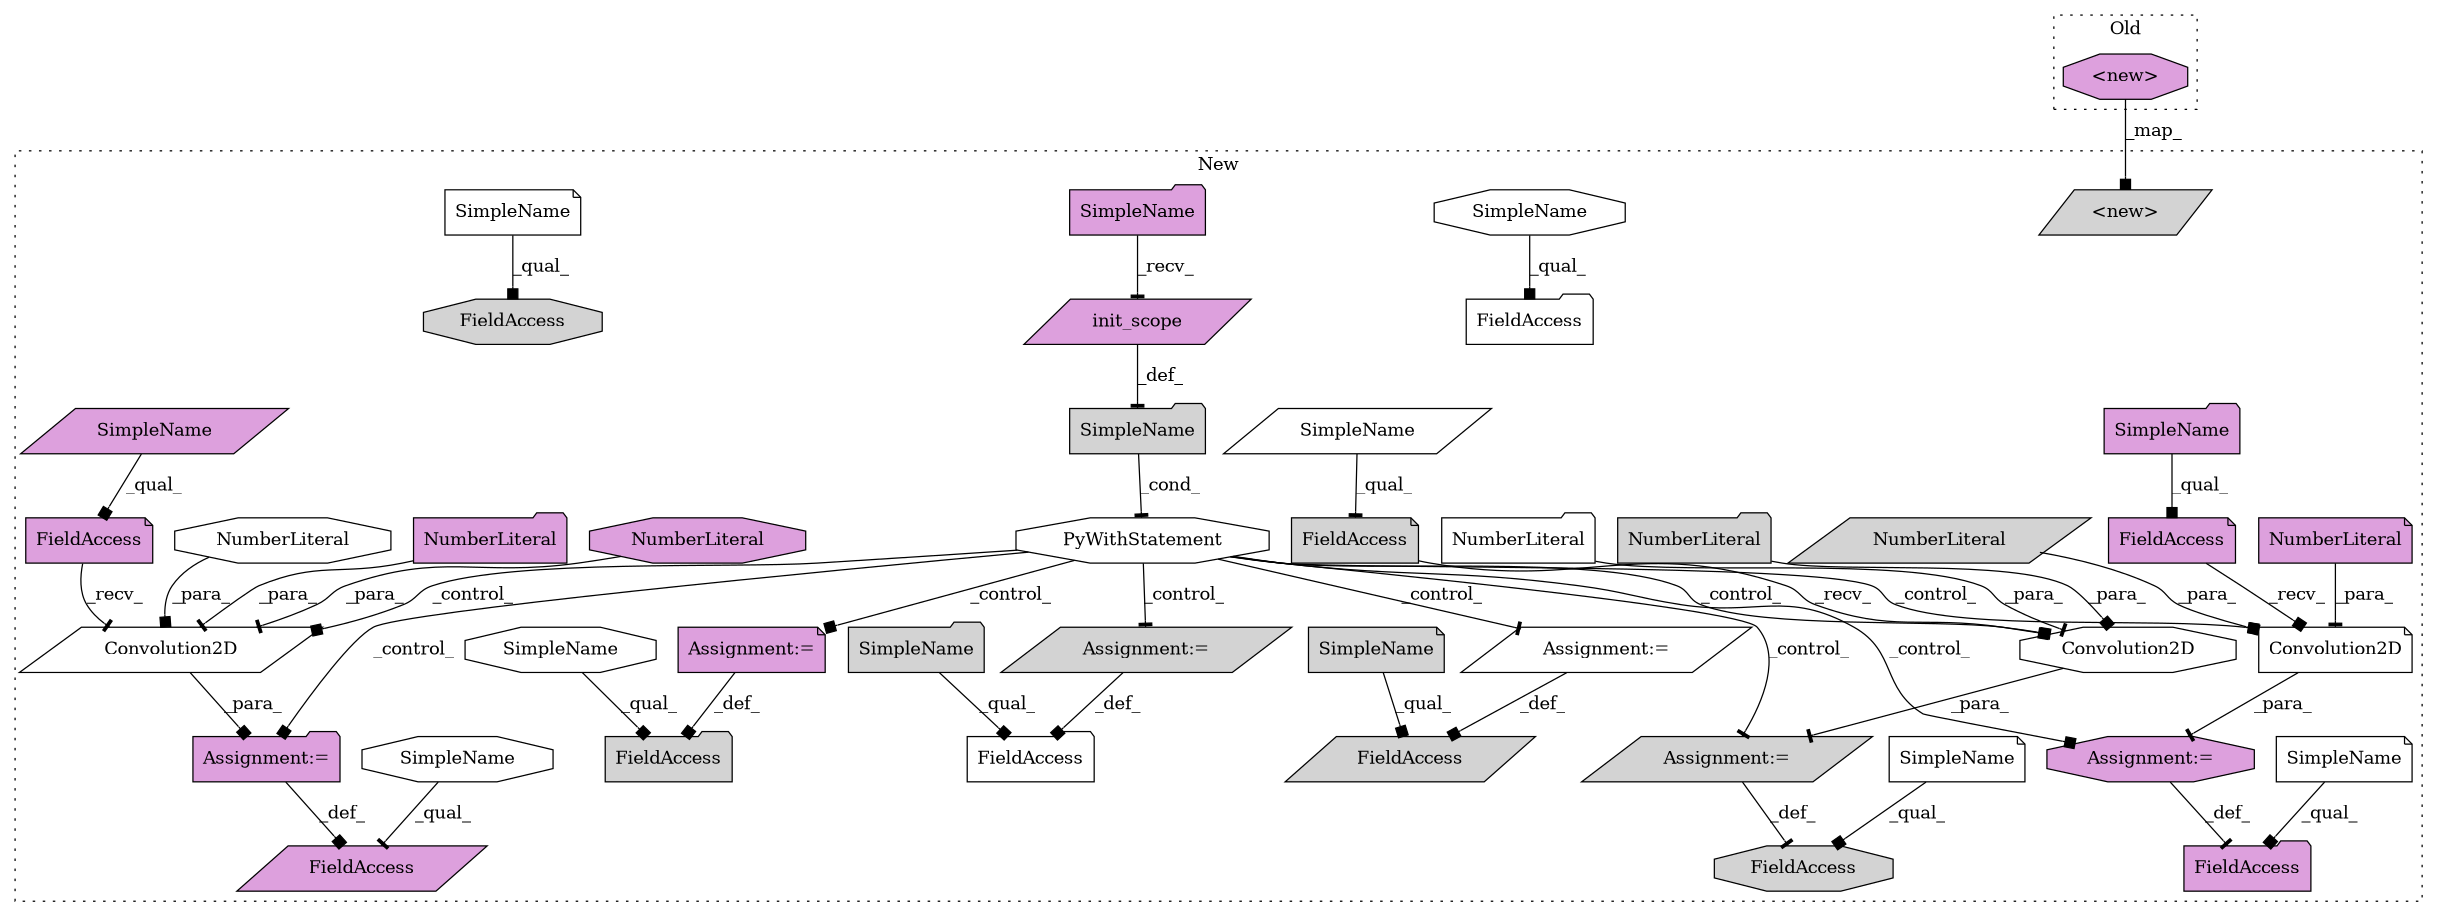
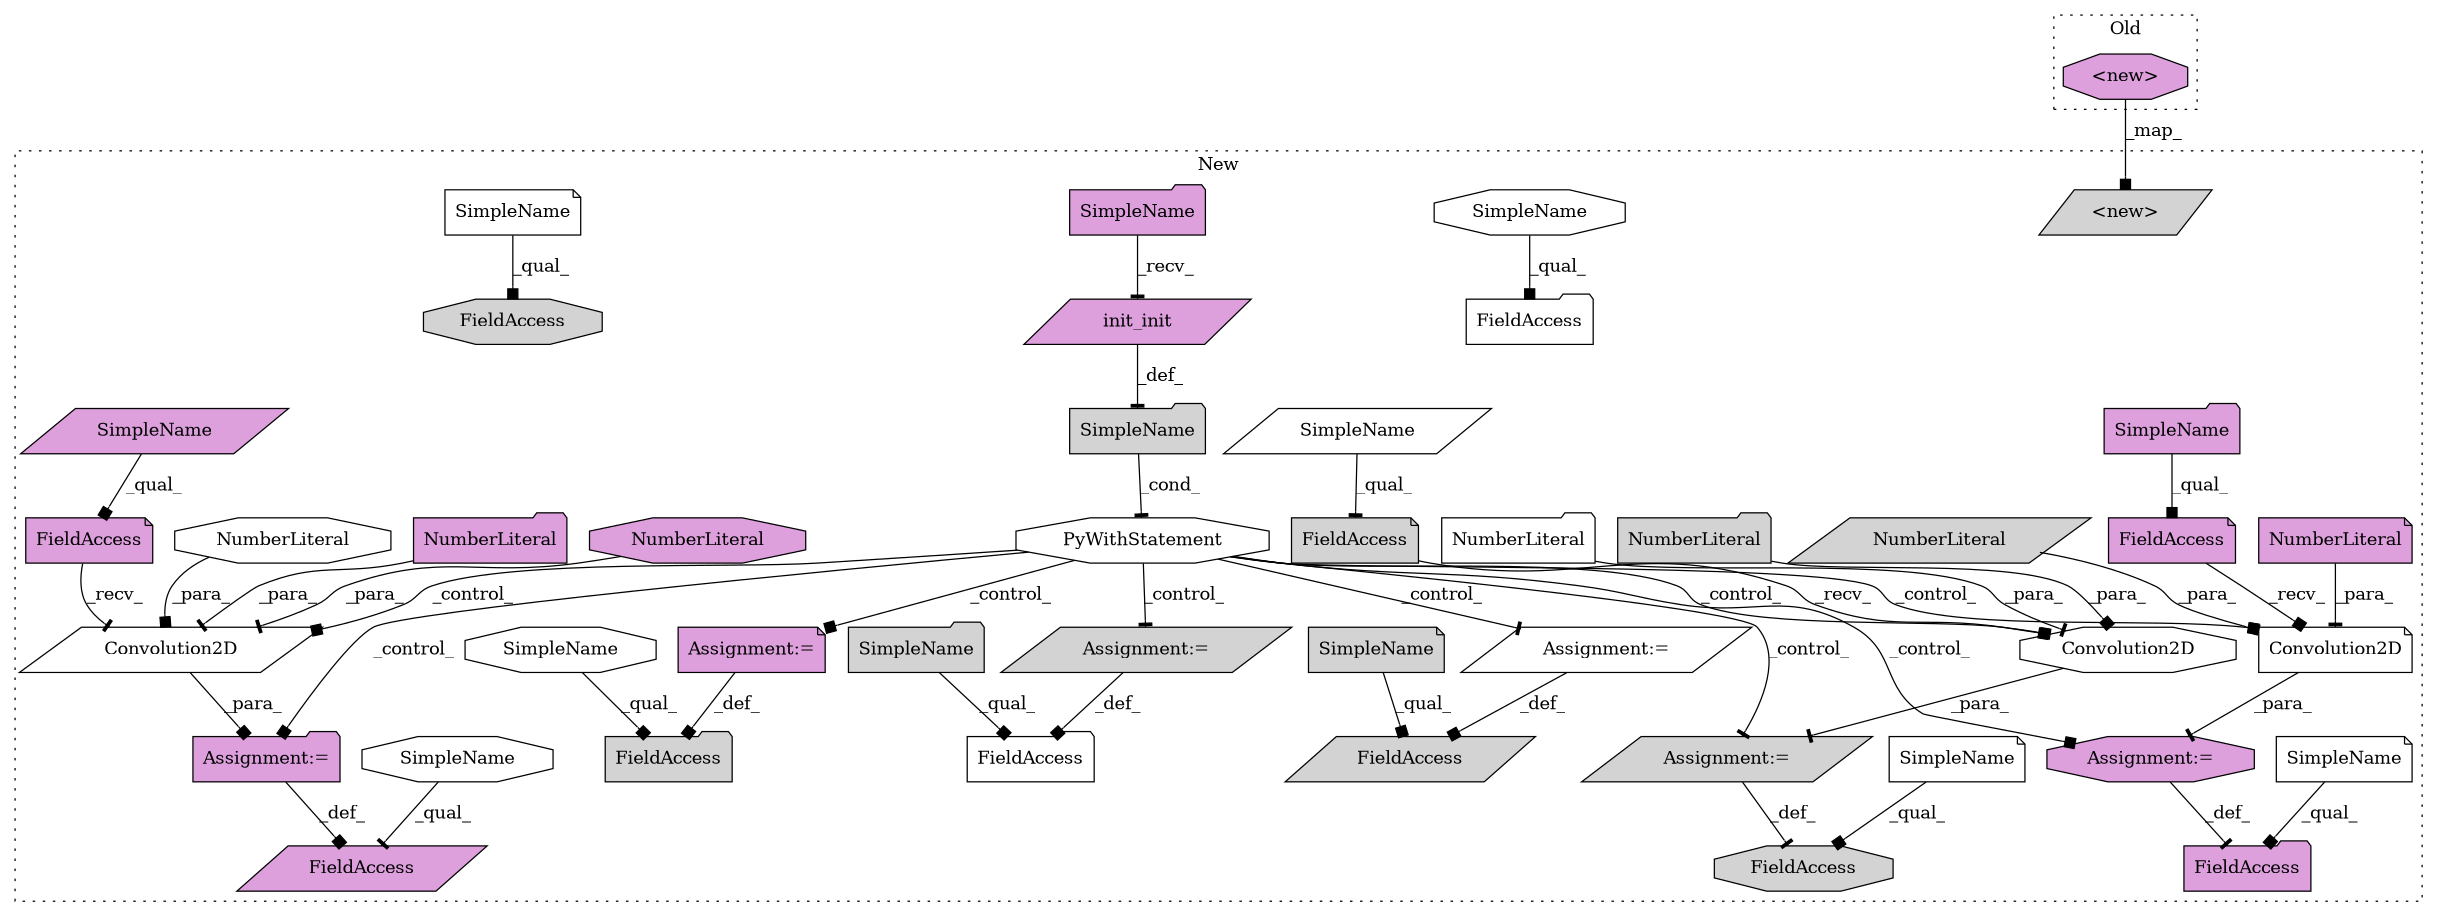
(1138, 322) -> (1138, 322)
